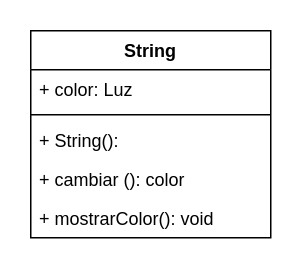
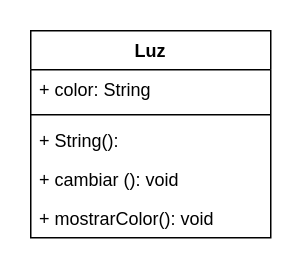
(151, 52) -> (151, 52)
(91, 91) -> (104, 91)
(121, 181) -> (116, 181)
